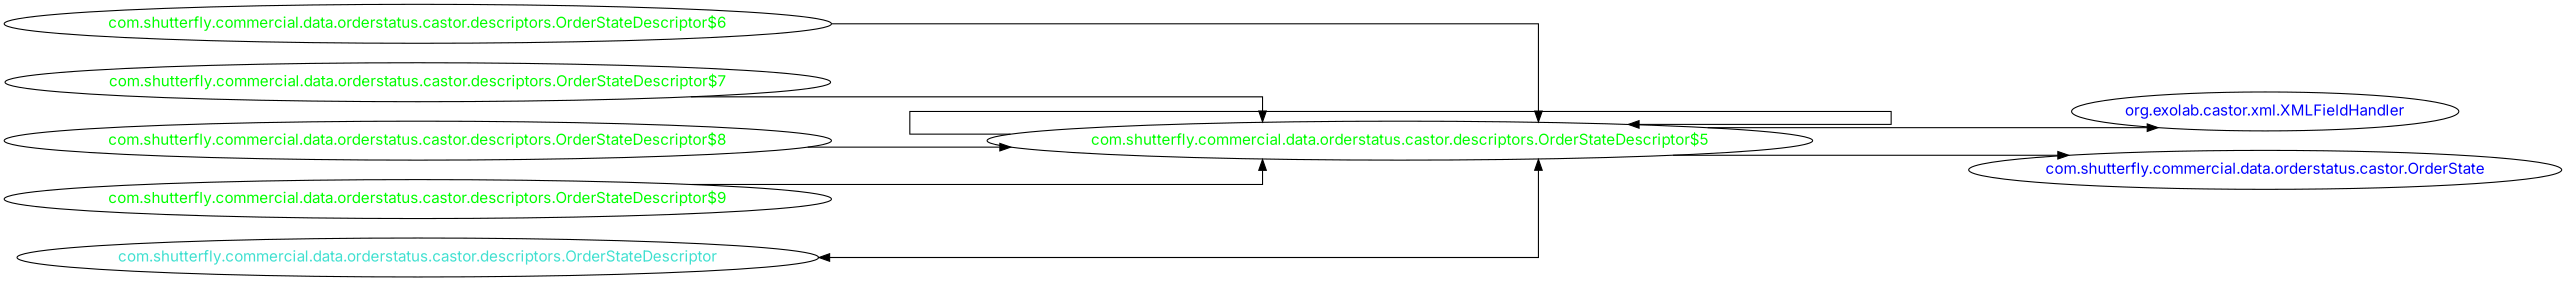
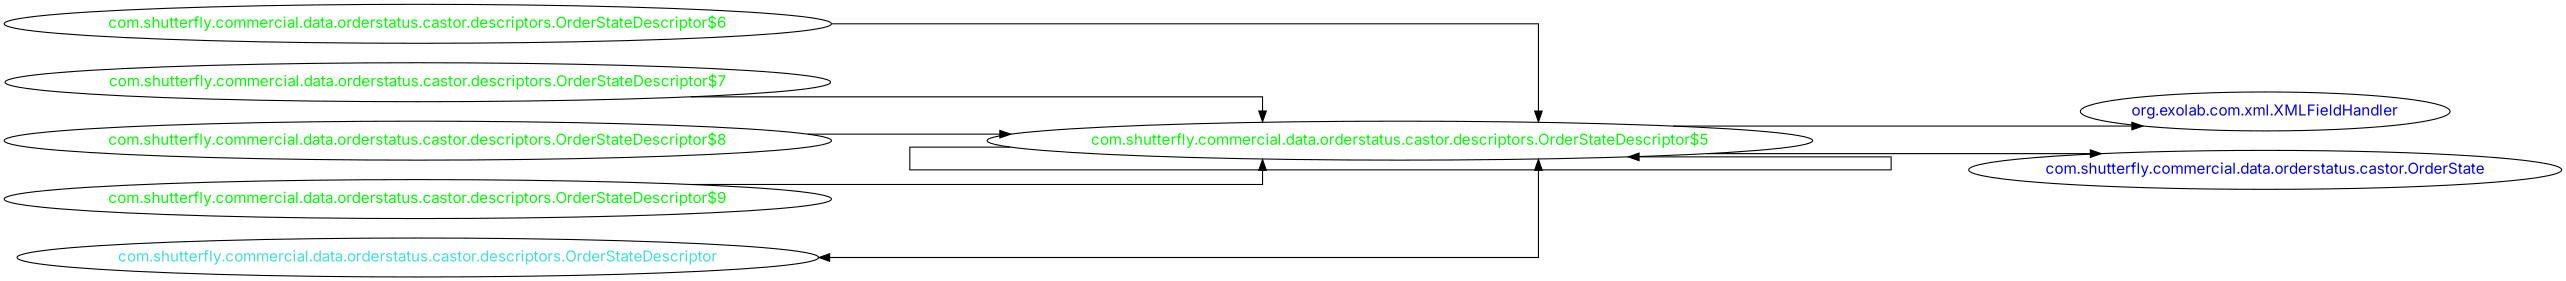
(2265, 111) -> (2265, 111)
